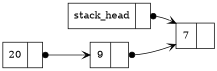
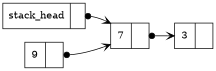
none -> (194, 36)
(23, 55) -> none
